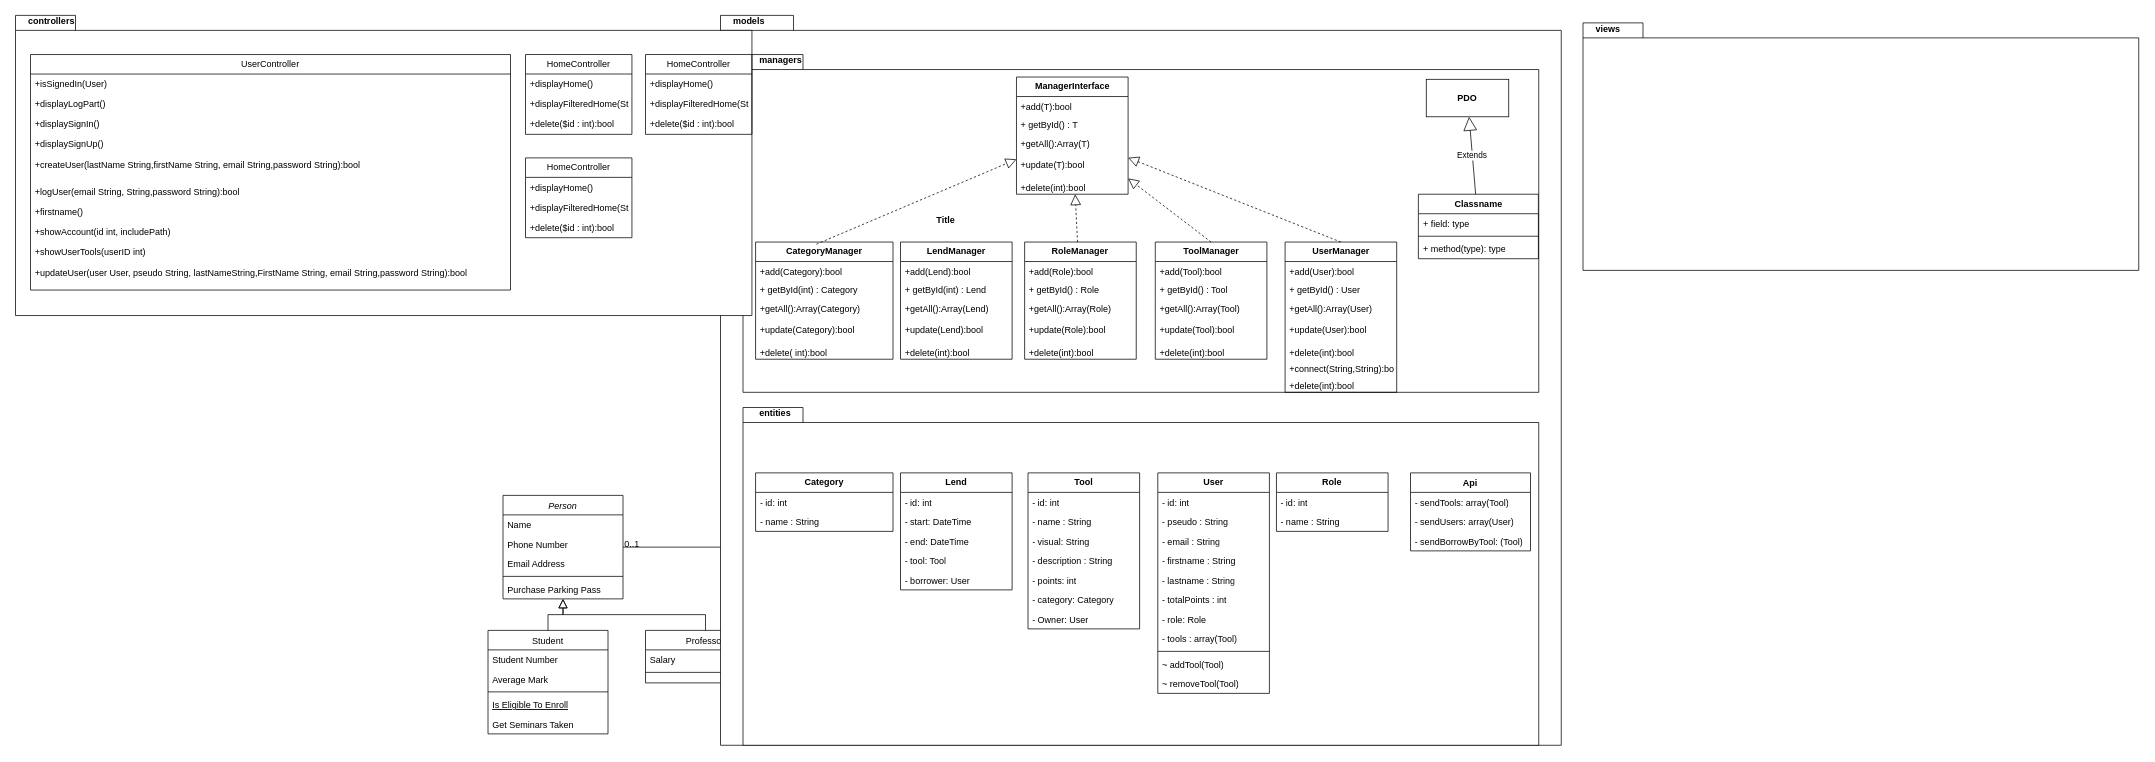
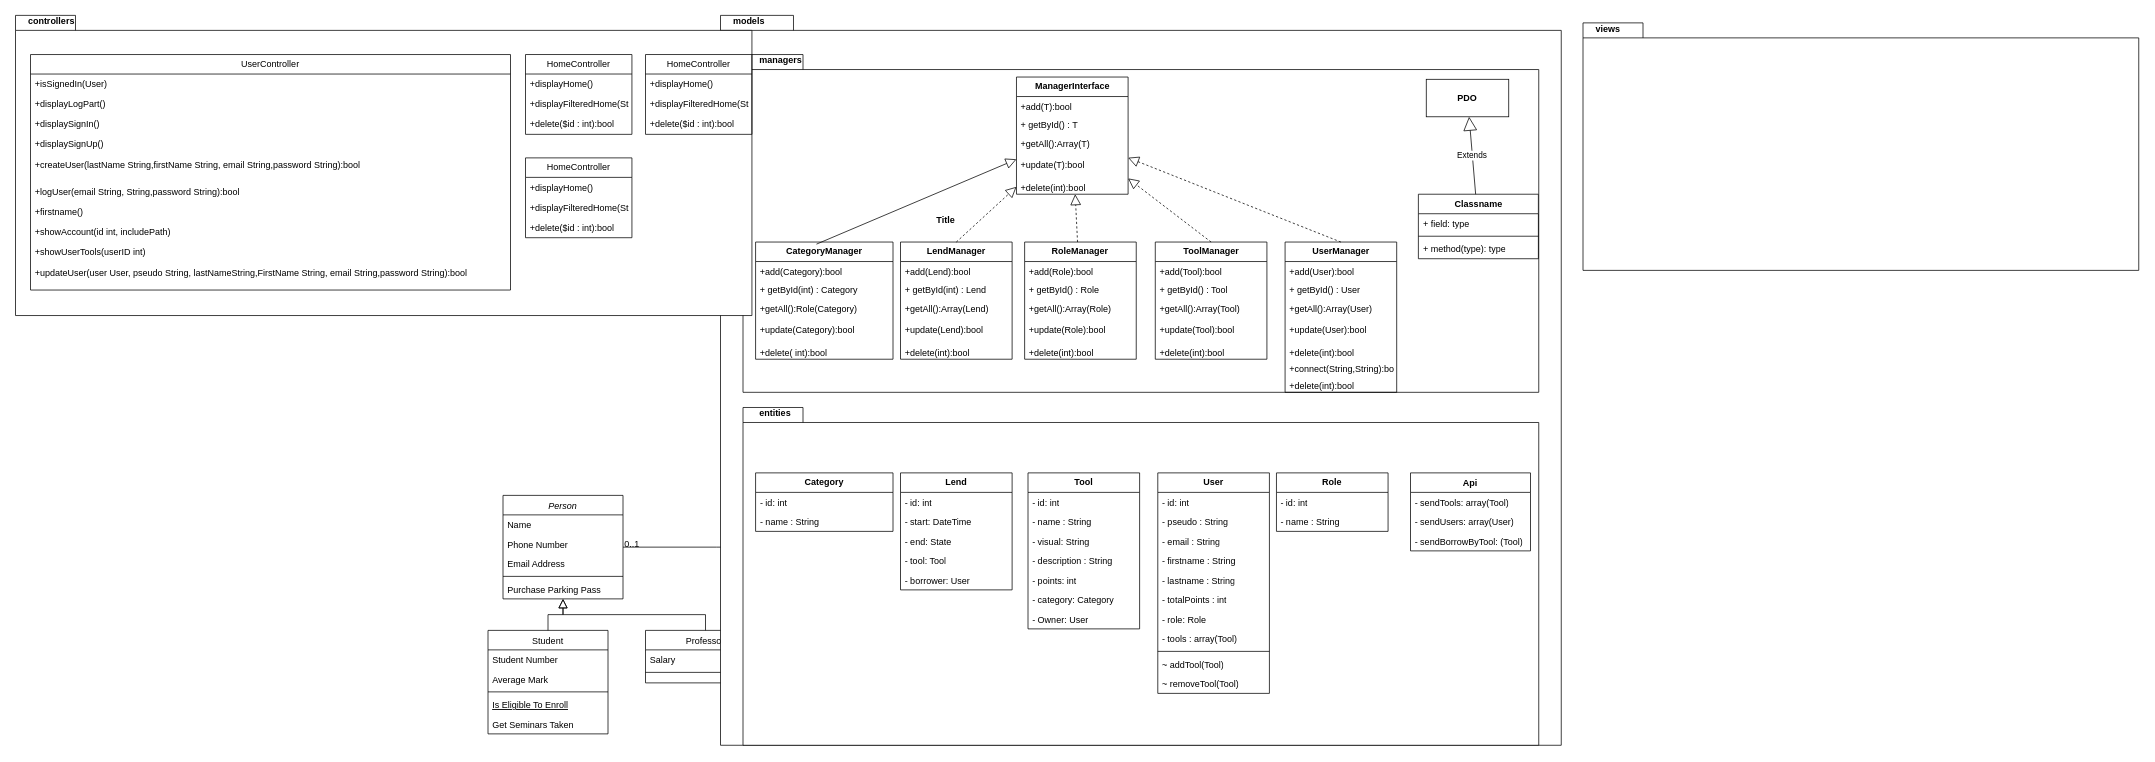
(916, 202) -> (916, 202)
none -> (983, 217)
(819, 309) -> (815, 309)
(938, 542) -> (932, 542)
